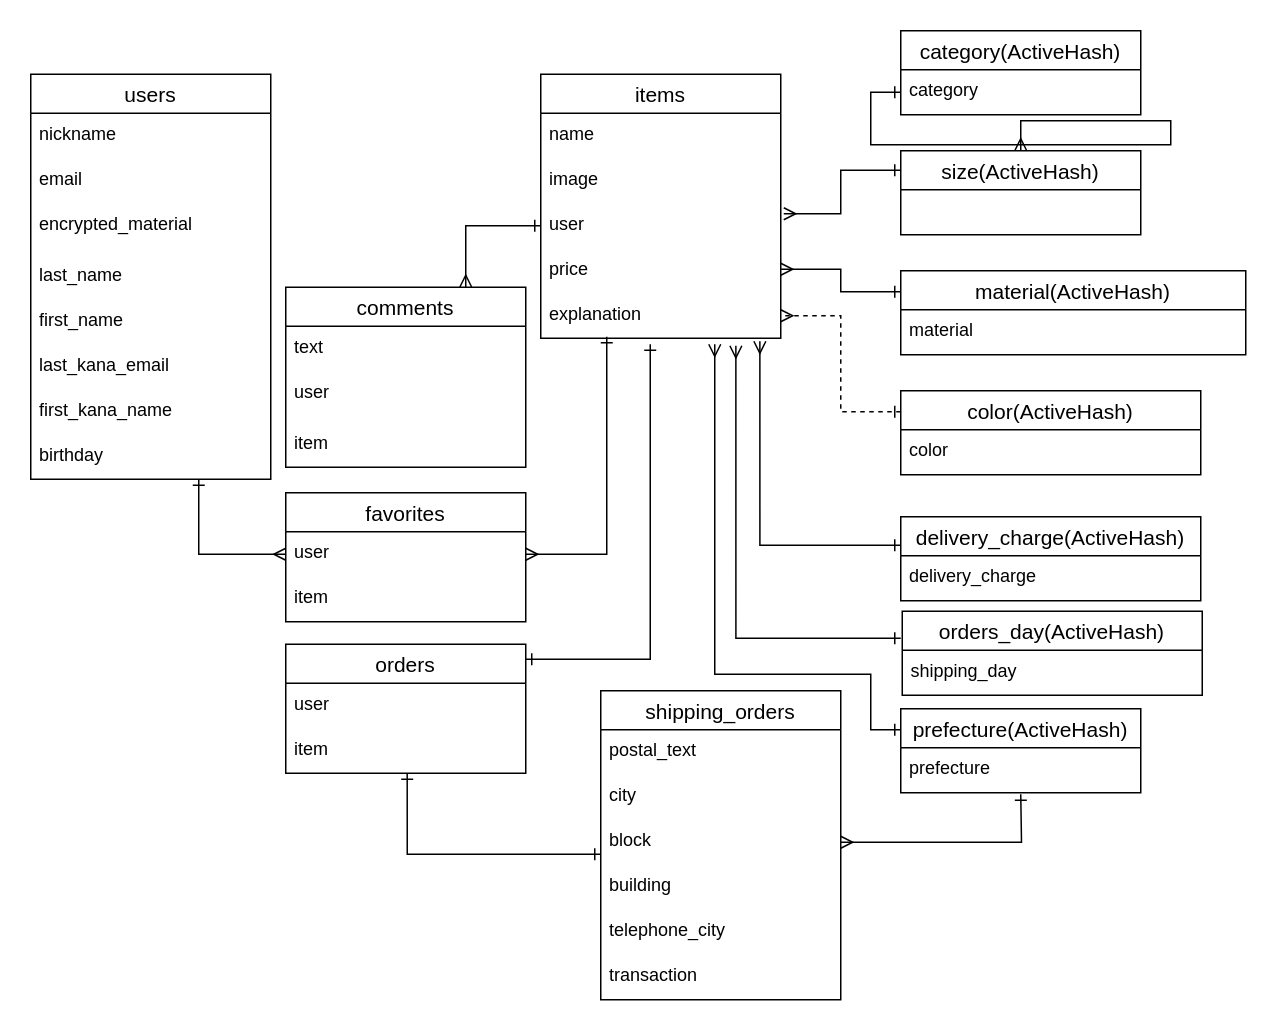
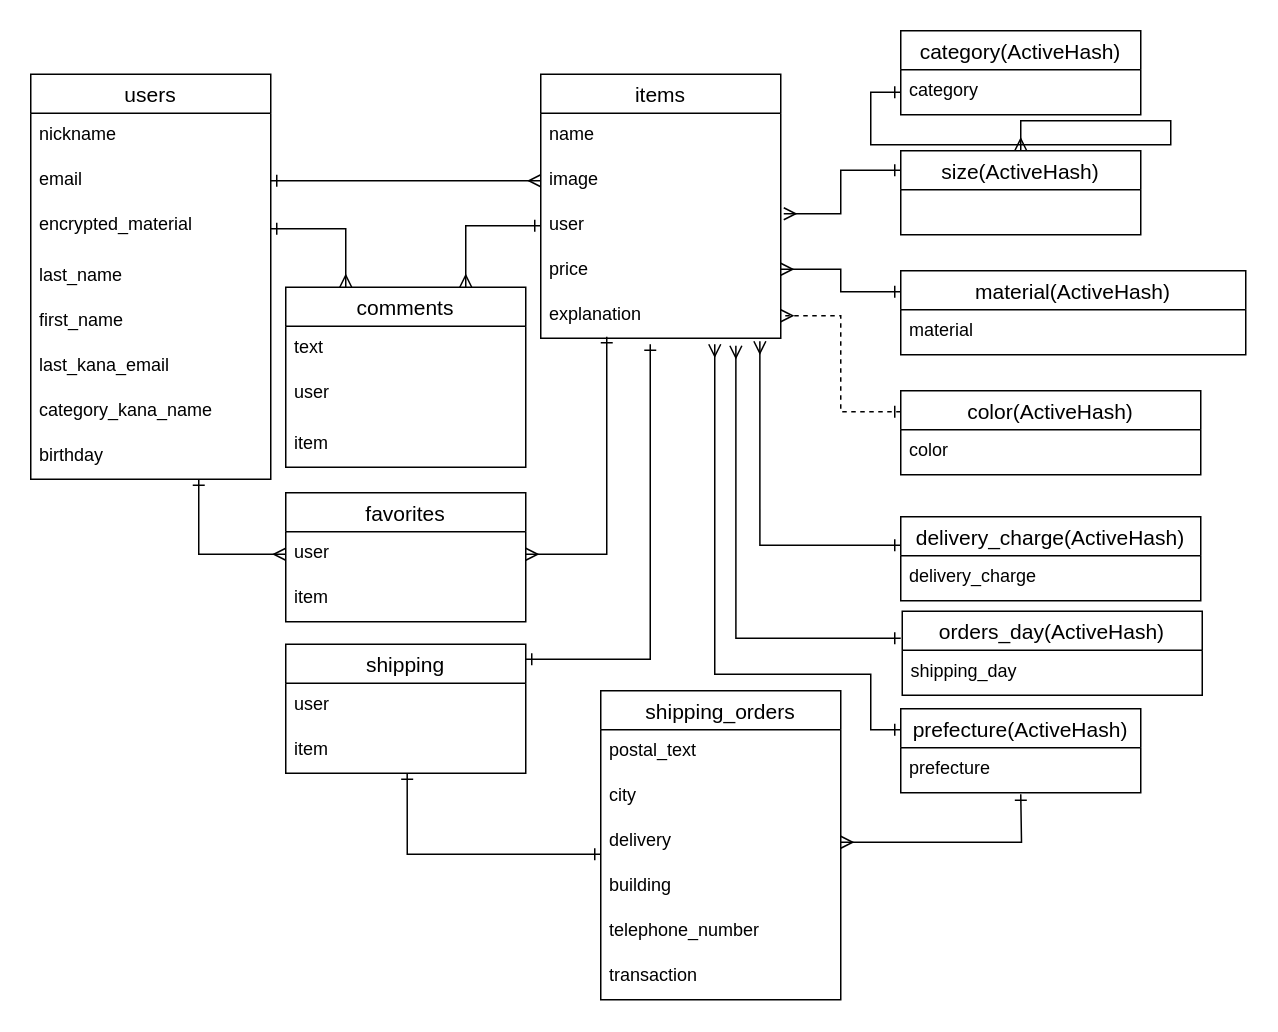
none -> (405, 181)
none -> (338, 229)
(112, 410) -> (130, 410)
(405, 665) -> (405, 665)
(632, 840) -> (645, 840)
(675, 930) -> (687, 930)
